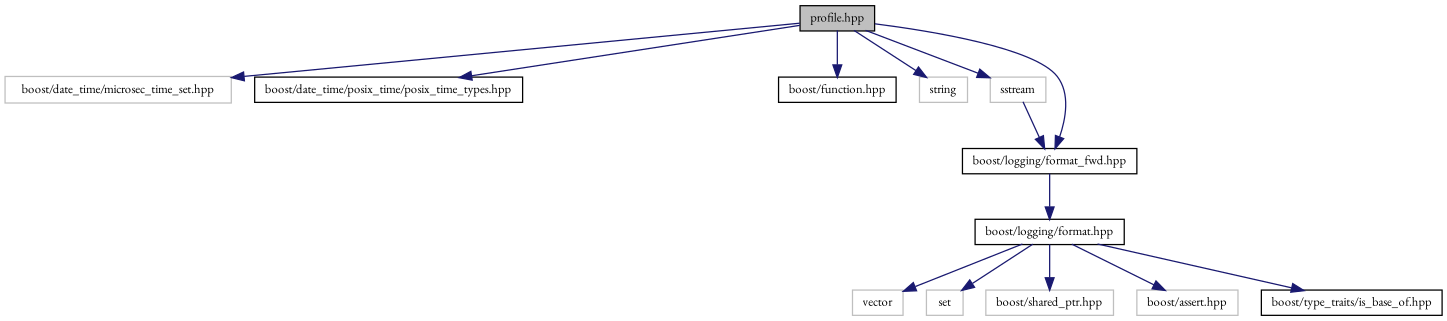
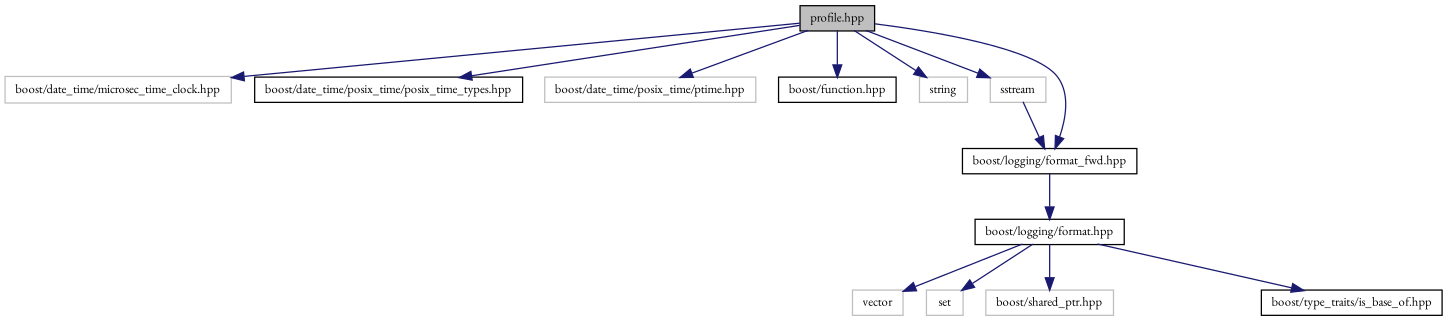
(118, 90) -> (118, 90)
none -> (650, 90)
(1187, 303) -> none
